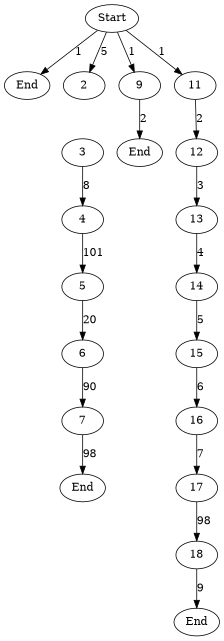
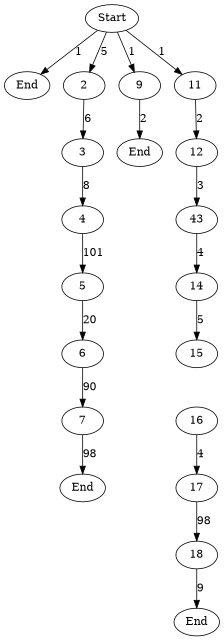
none -> (84, 115)
(197, 220) -> (197, 220)
(197, 383) -> none
(201, 454) -> (201, 454)
